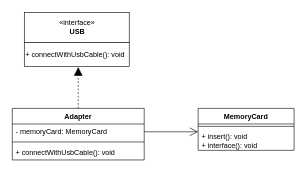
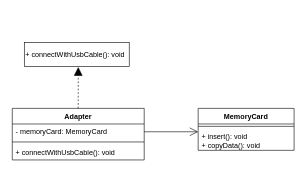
(77, 27) -> none
(231, 137) -> (231, 137)
